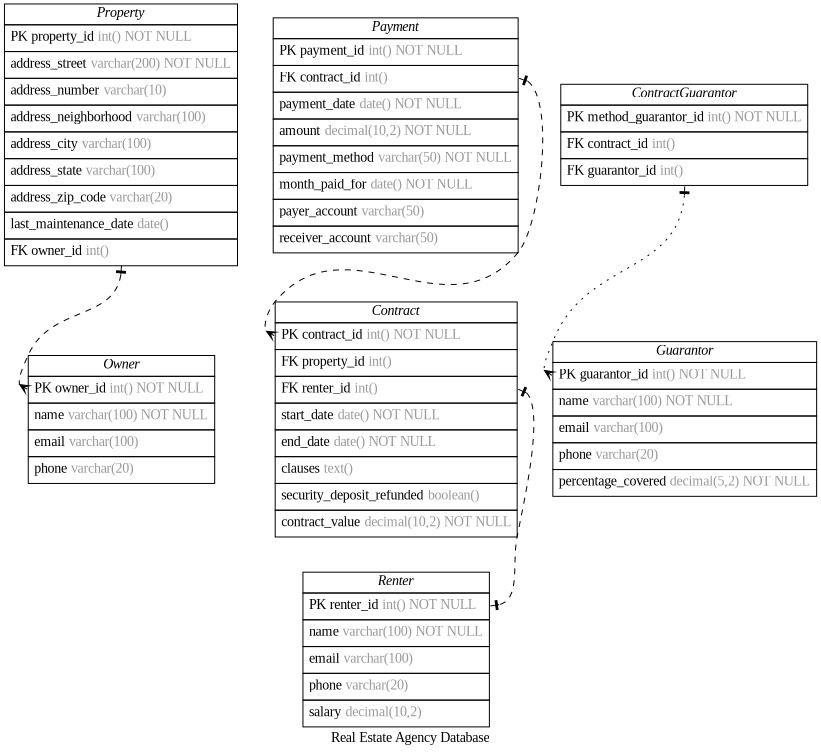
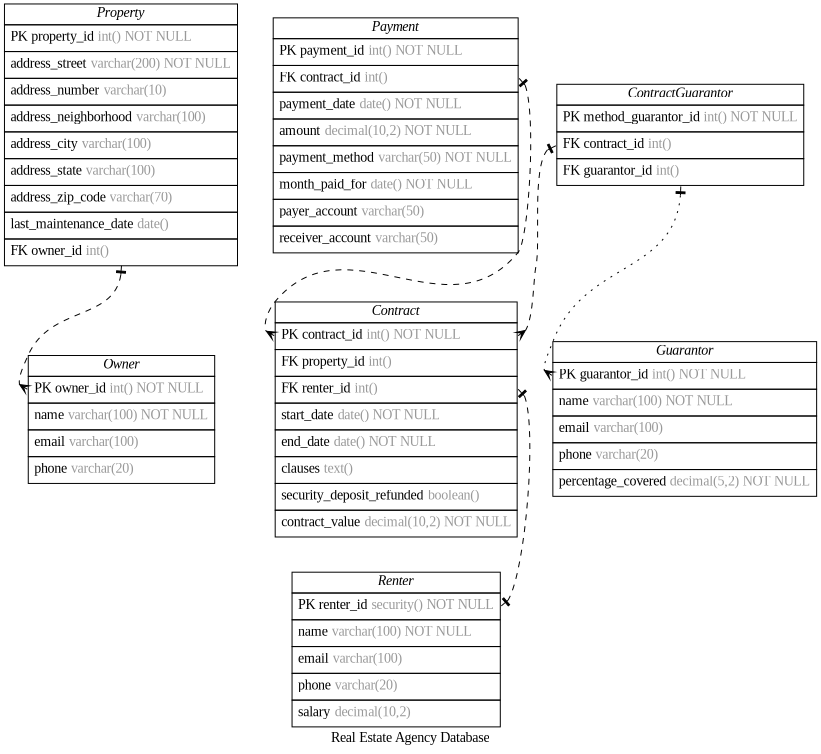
(141, 197) -> (141, 197)
none -> (538, 240)
(429, 605) -> (433, 605)
